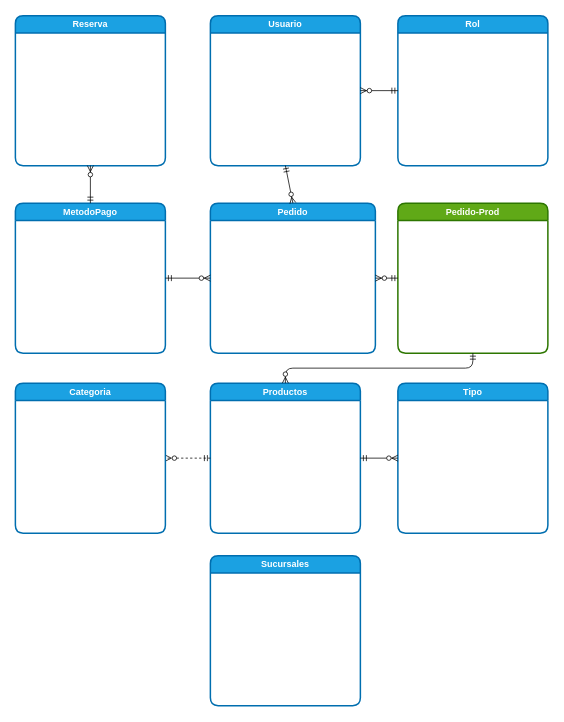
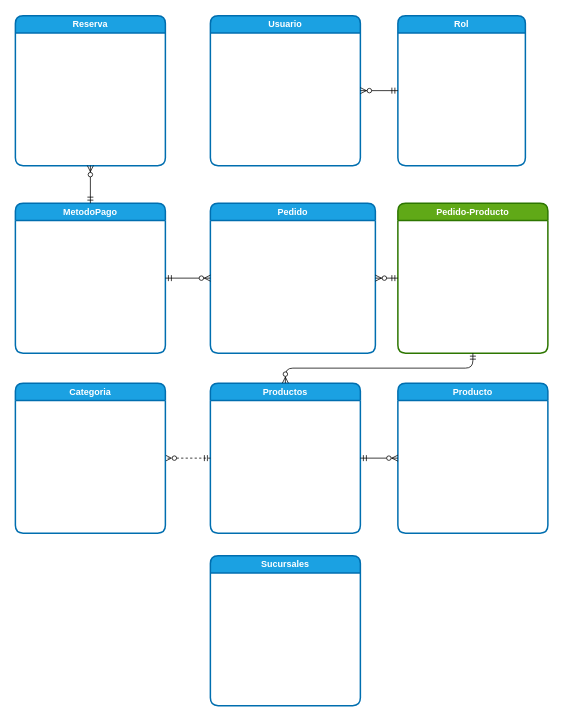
(473, 90) -> (462, 90)
(289, 185) -> none
(473, 212) -> (473, 212)
(473, 392) -> (473, 392)
